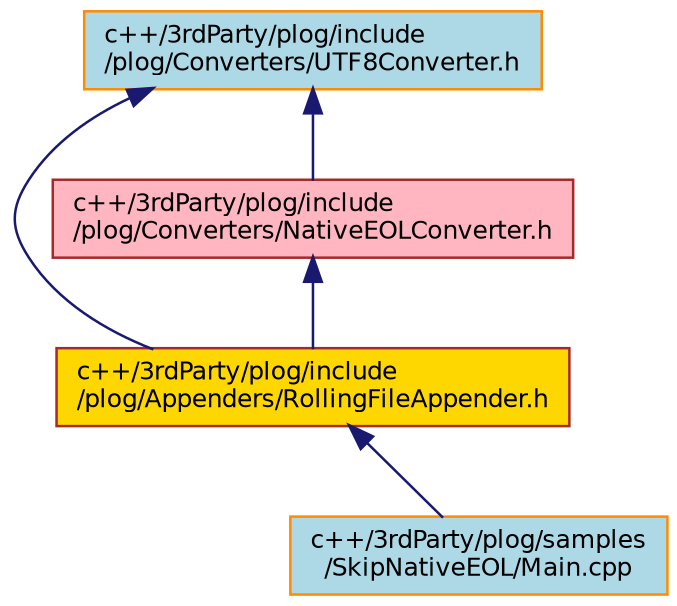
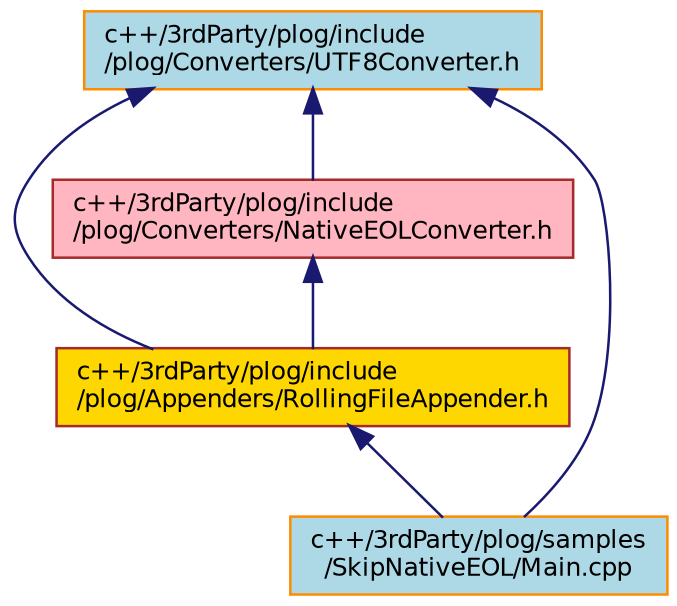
none -> (610, 295)
